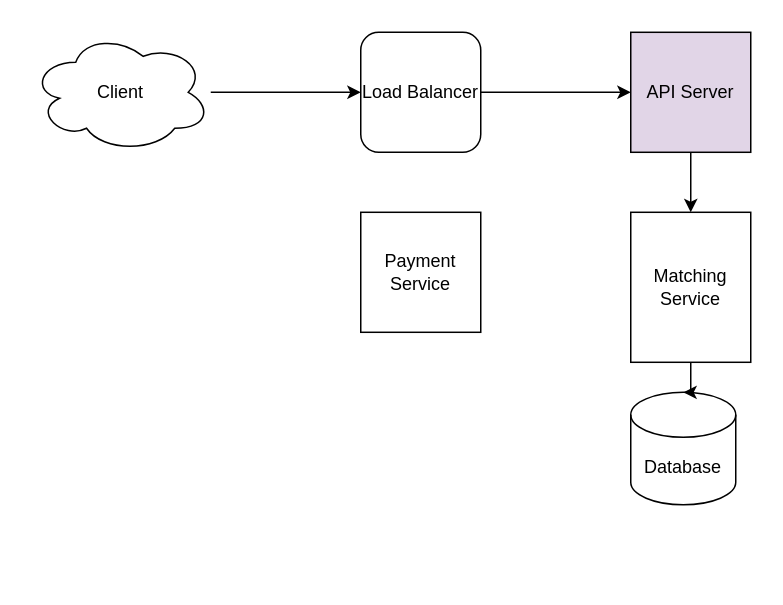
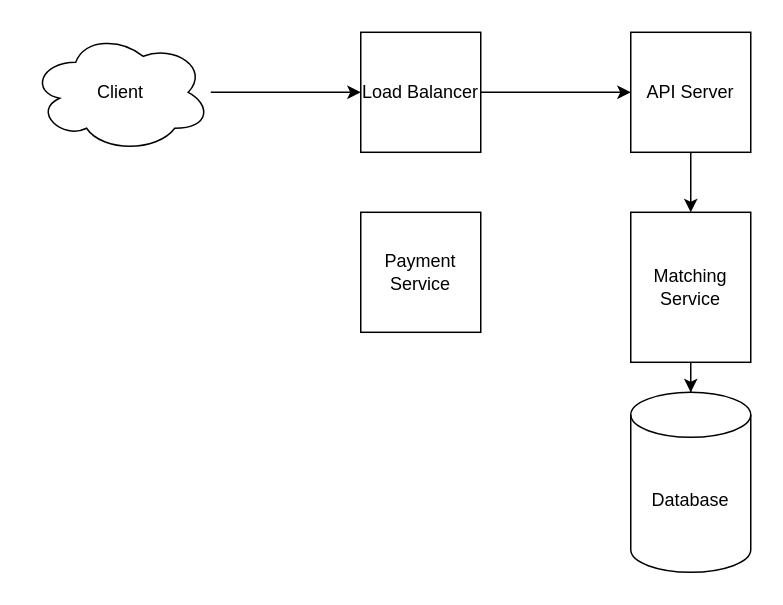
(421, 92) -> (421, 92)
(691, 92) -> (691, 92)
(683, 448) -> (691, 482)
